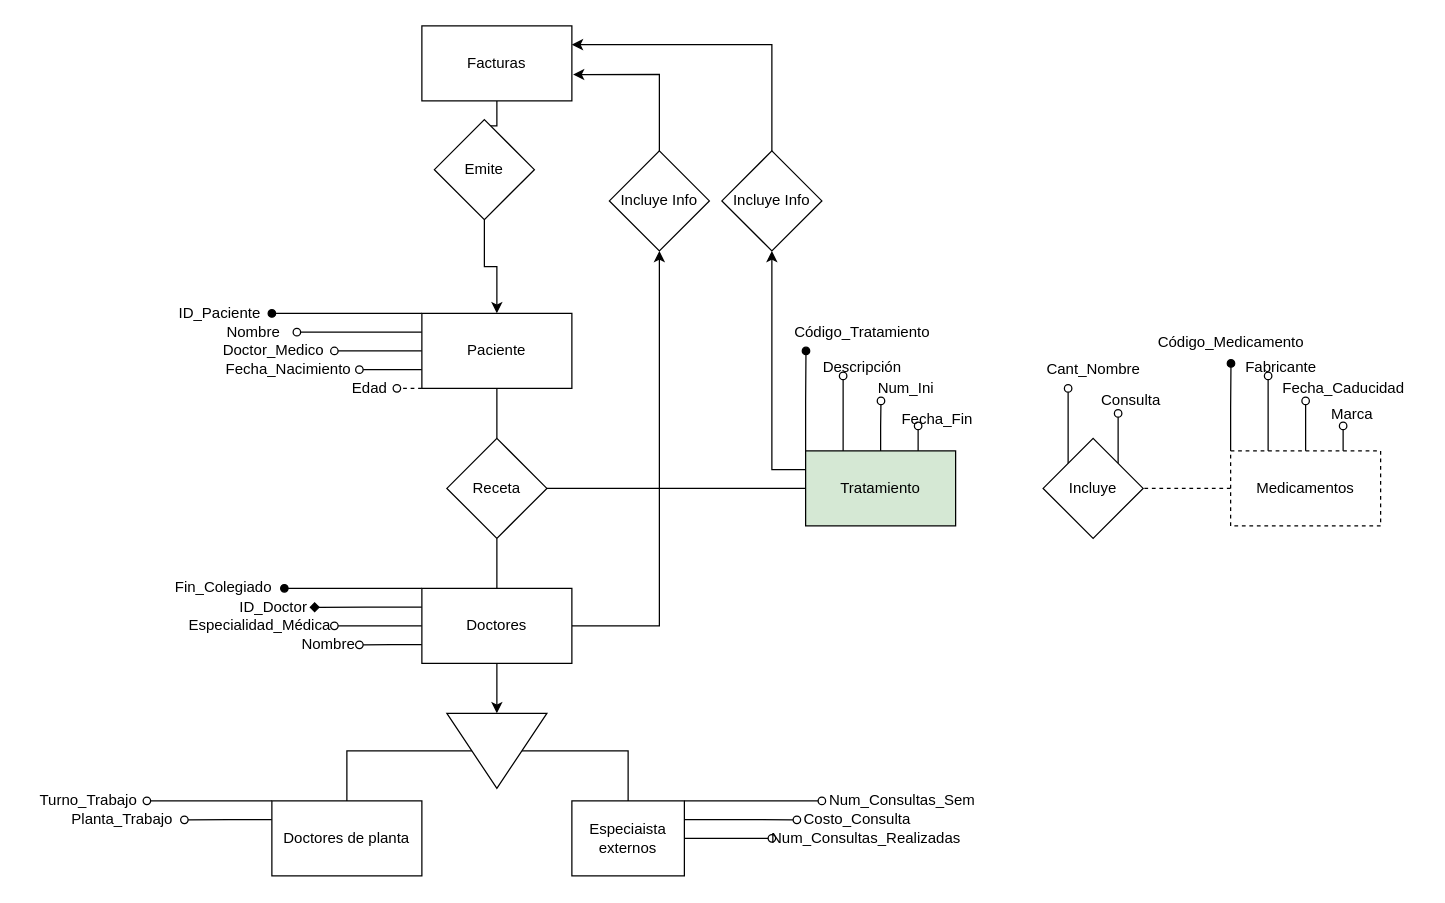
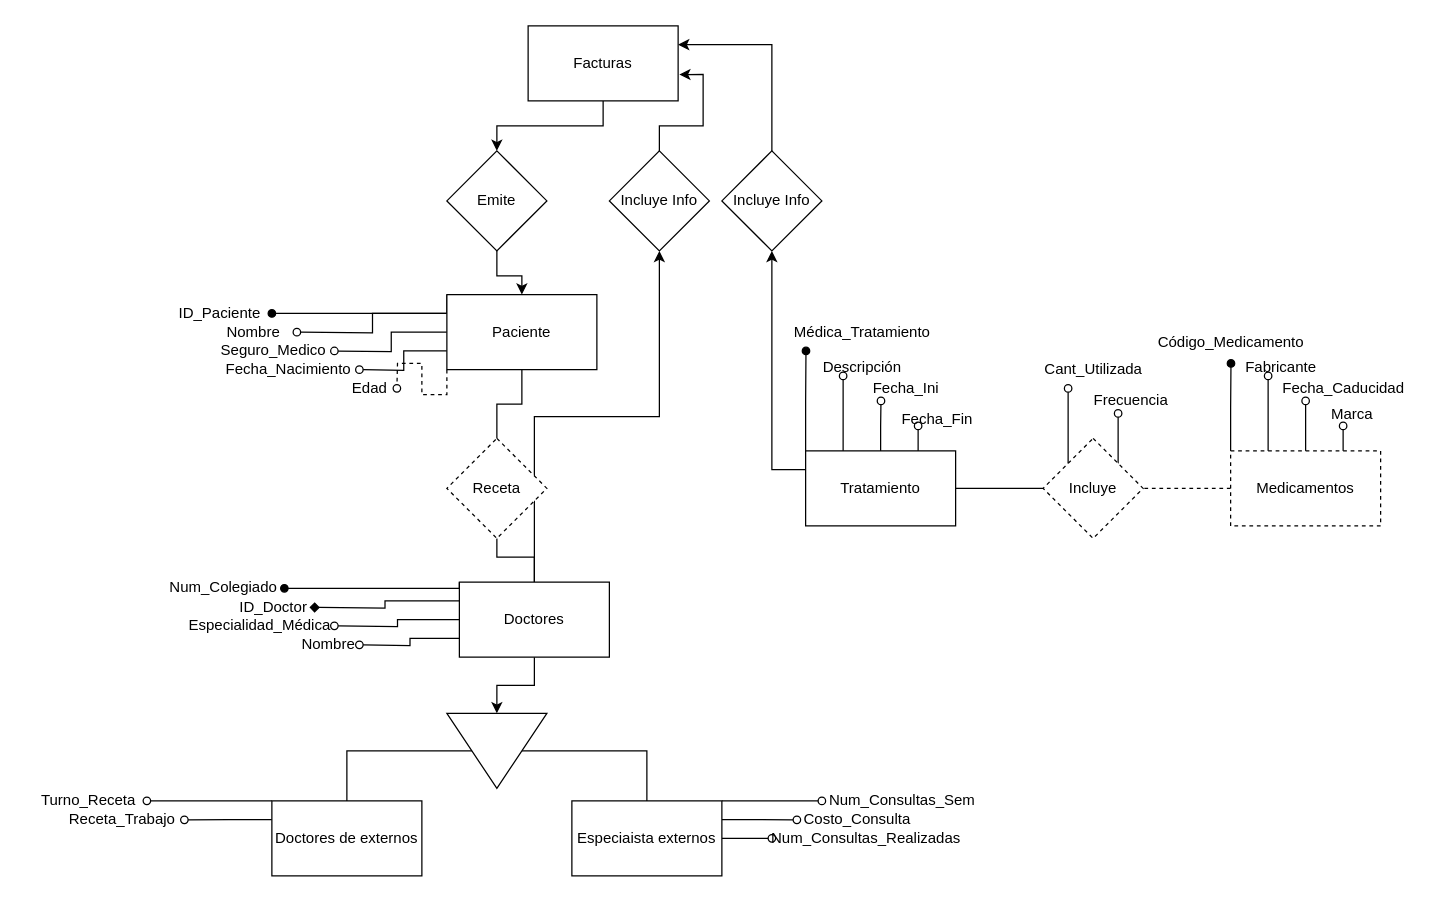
(497, 63) -> (603, 63)
(484, 169) -> (497, 201)
(863, 332) -> (863, 332)
(274, 351) -> (274, 351)
(497, 351) -> (522, 332)
(1094, 369) -> (1094, 369)
(906, 388) -> (906, 388)
(1131, 401) -> (1131, 401)
(497, 488) -> (497, 488)
(676, 488) -> none
(881, 488) -> (881, 488)
none -> (1000, 488)
(1093, 488) -> (1093, 488)
(224, 587) -> (224, 587)
(497, 626) -> (534, 619)
(89, 801) -> (89, 801)
(123, 819) -> (123, 819)
(347, 838) -> (347, 838)
(628, 838) -> (647, 838)
